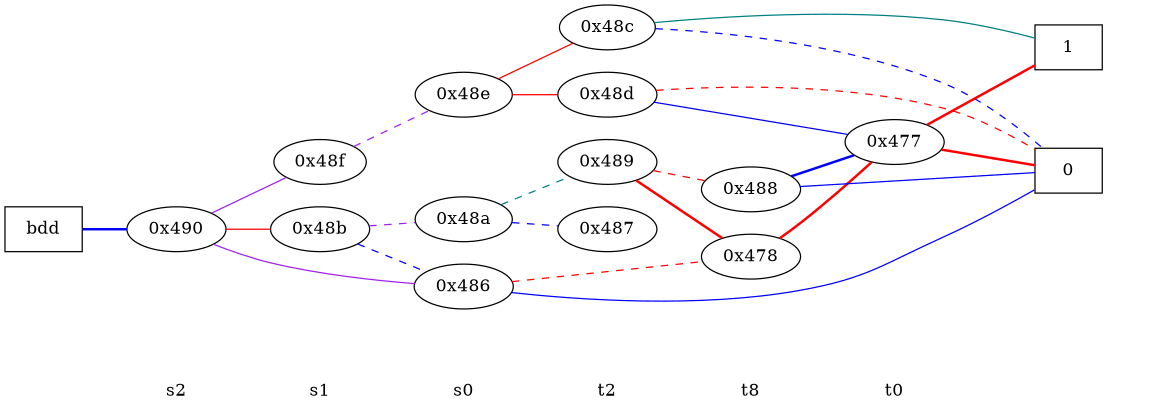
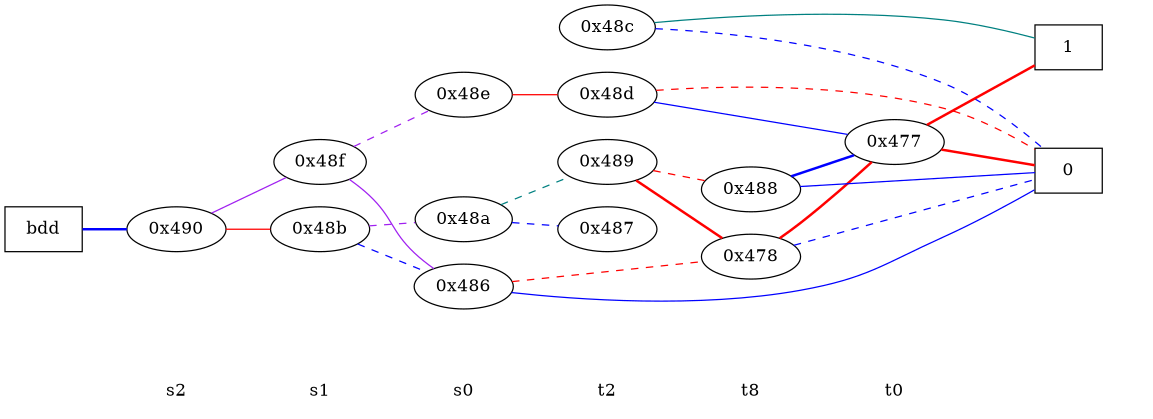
(536, 61) -> none
none -> (914, 212)
(312, 271) -> (387, 216)
